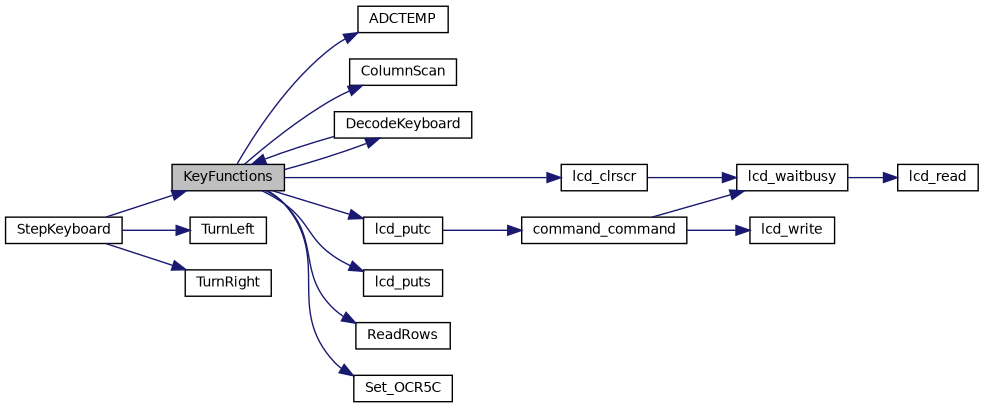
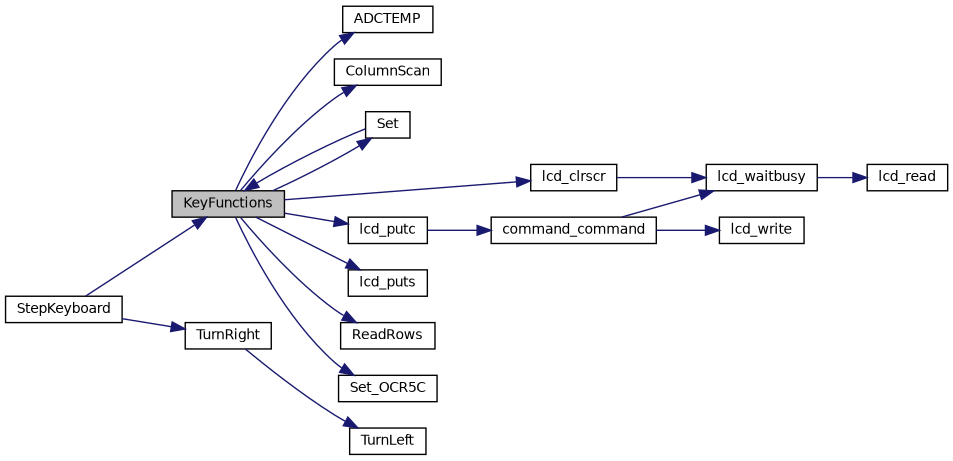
(403, 125) -> (388, 125)
(149, 230) -> (294, 387)
